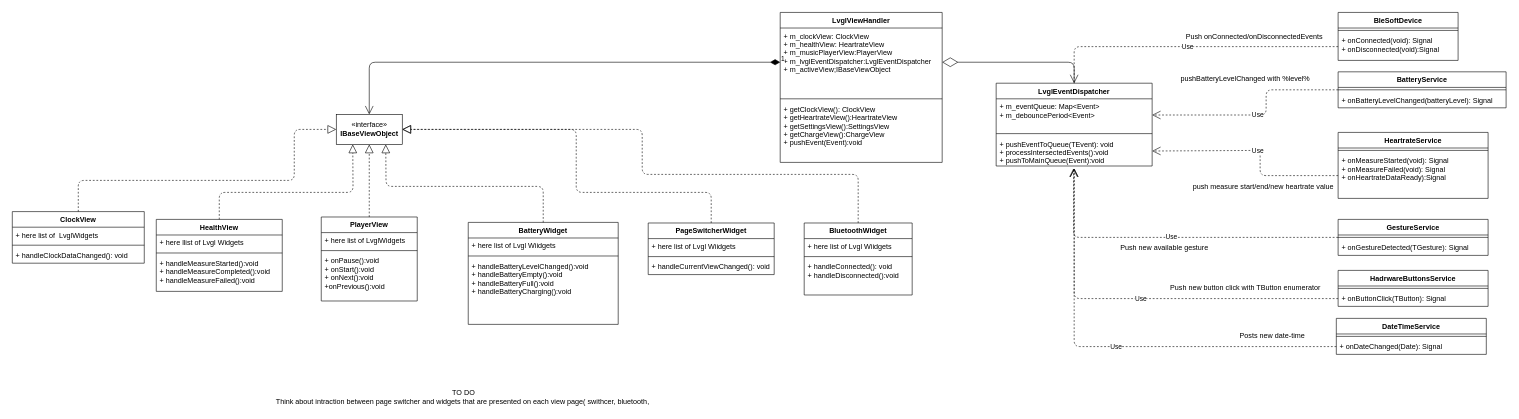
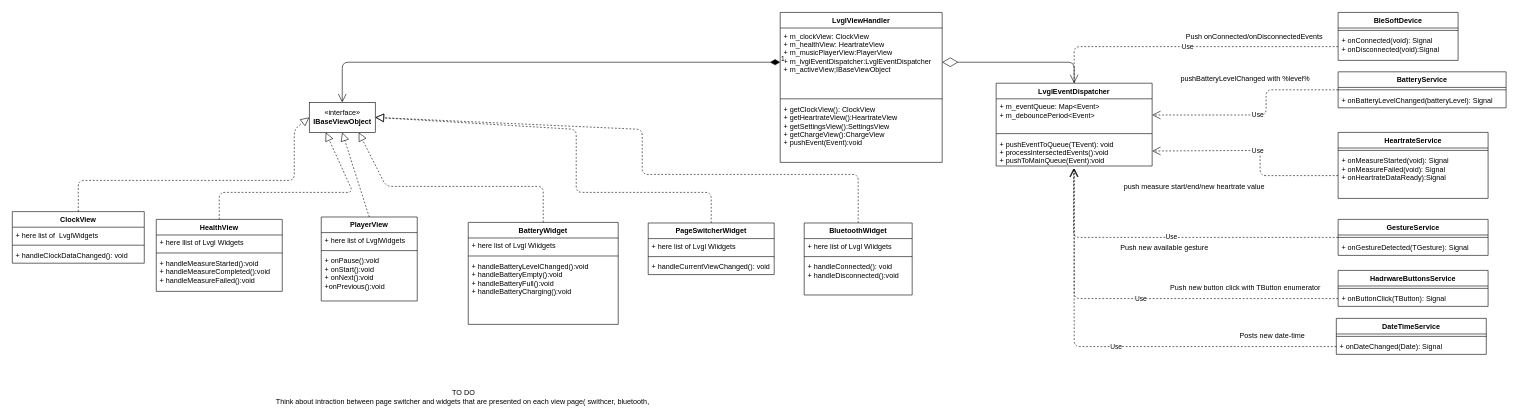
(369, 129) -> (342, 117)
(1263, 186) -> (1194, 186)
